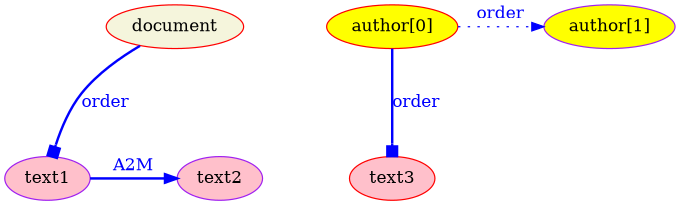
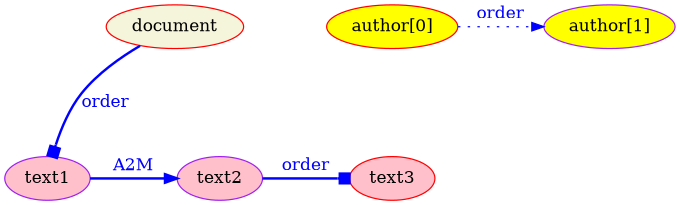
(392, 96) -> (300, 178)
